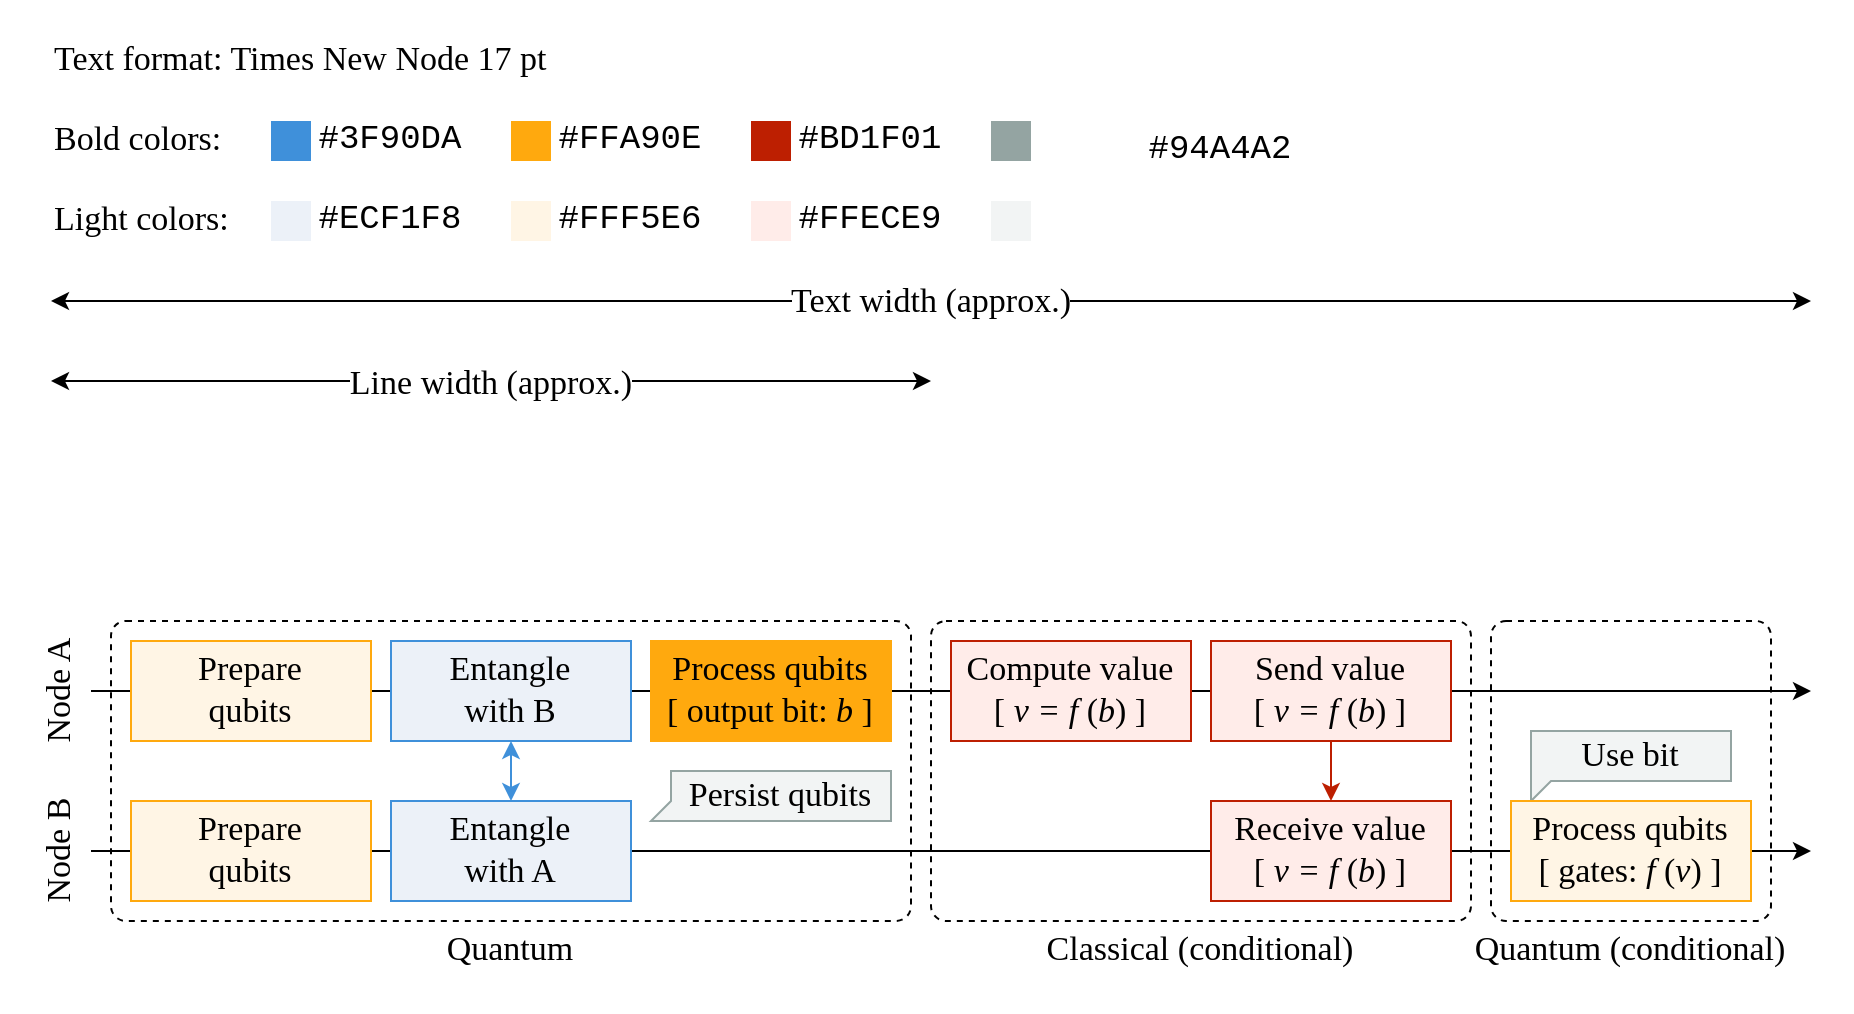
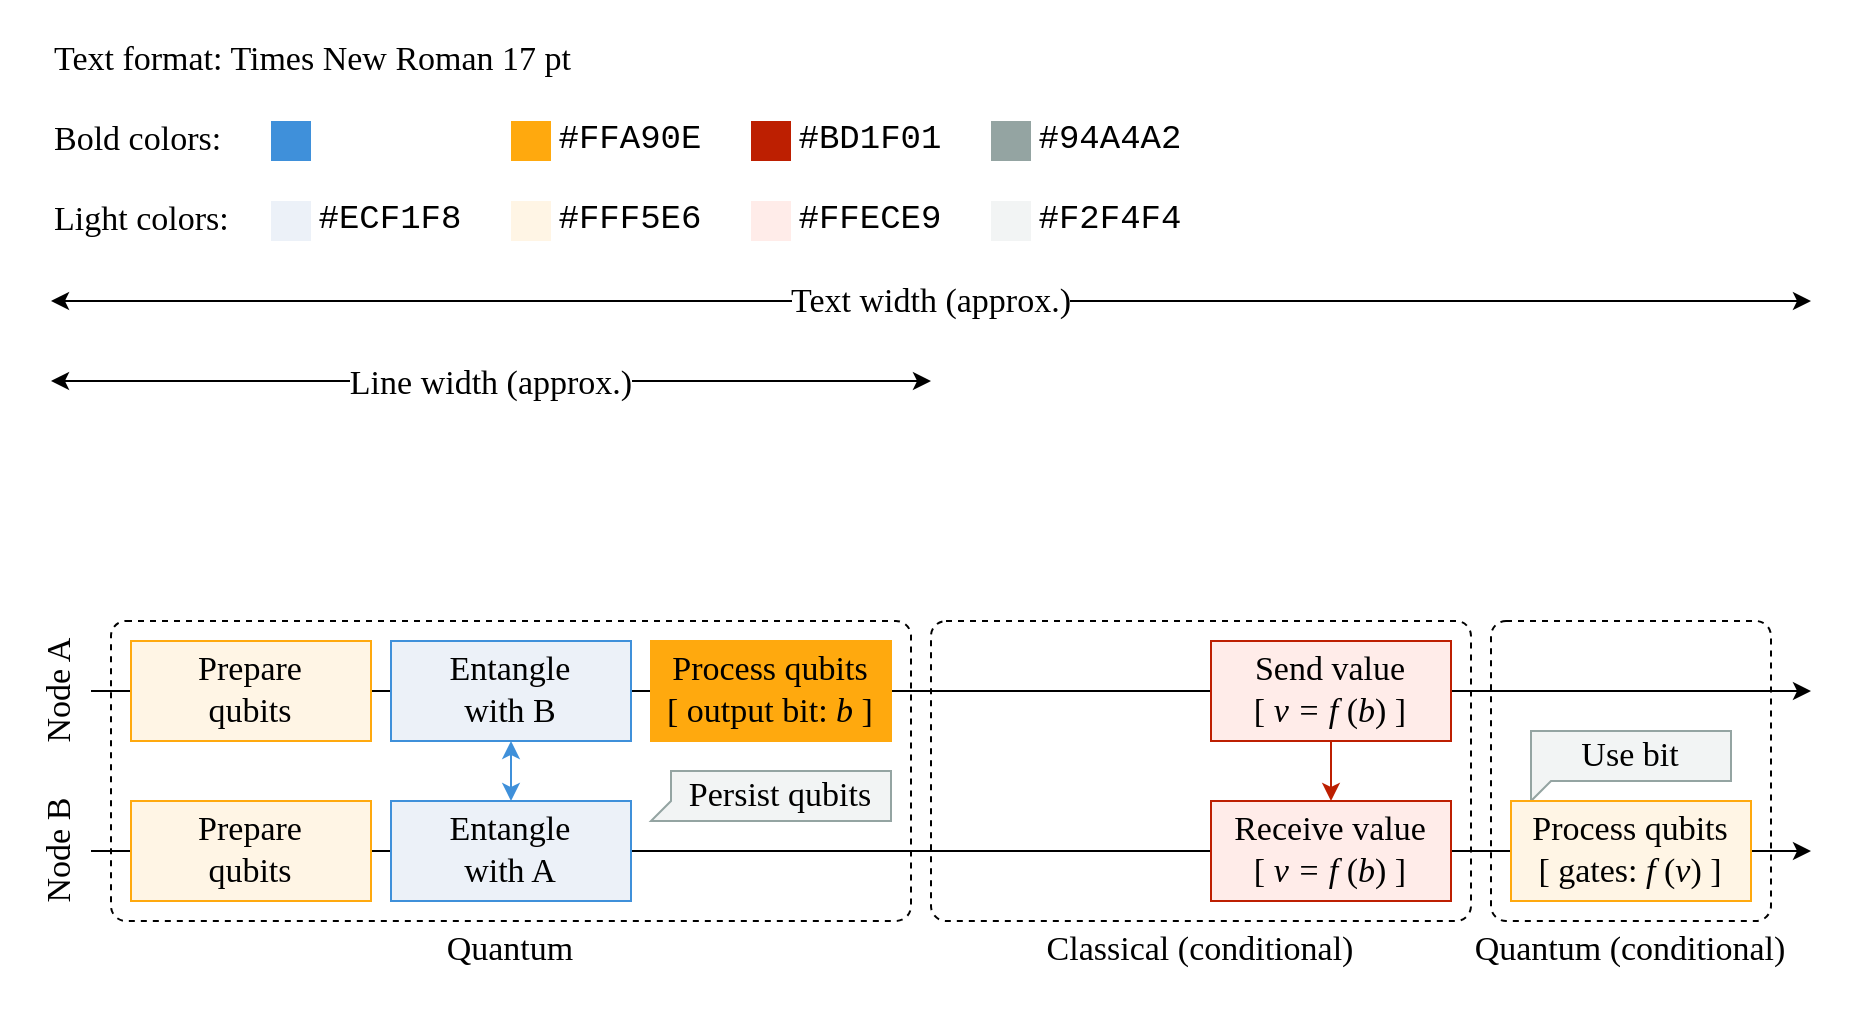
(333, 61) -> (333, 61)
(391, 141) -> none
(1221, 151) -> (1111, 141)
none -> (1111, 221)
(1071, 691) -> none
